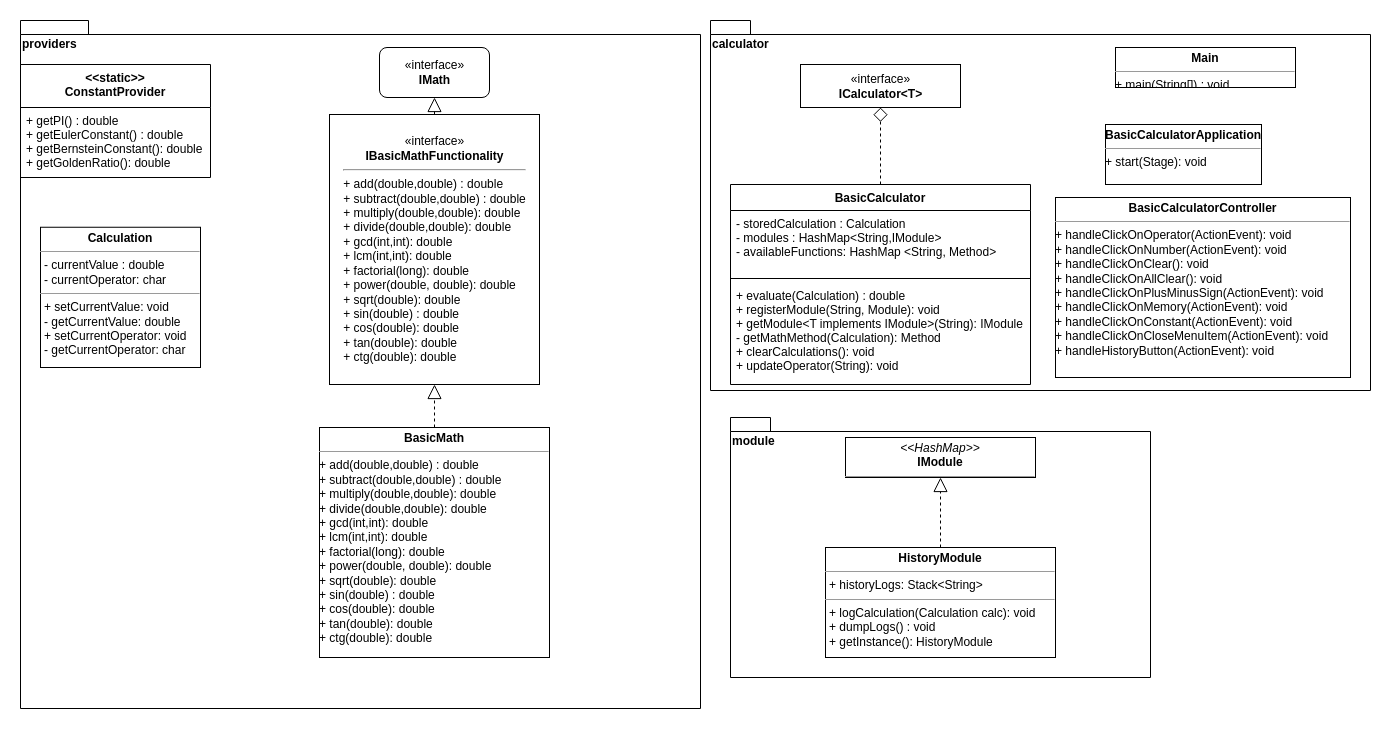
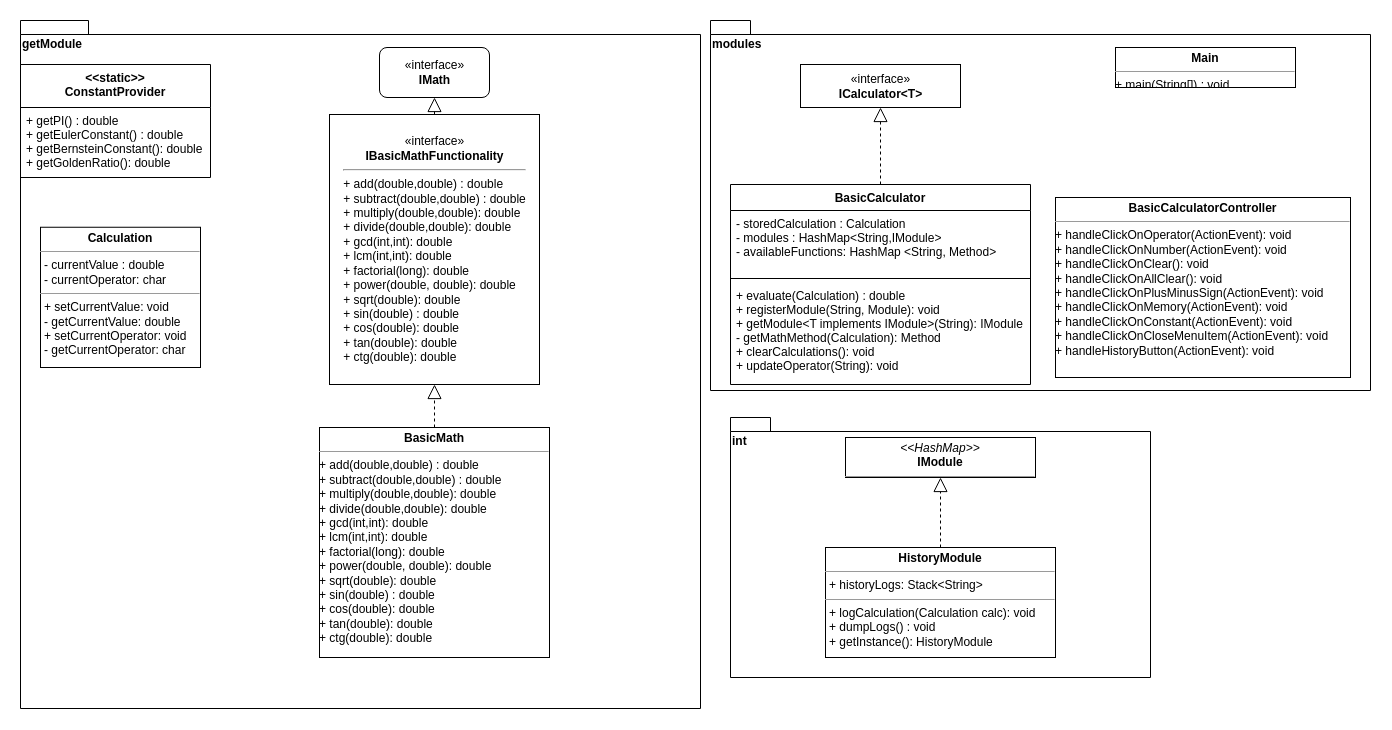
(51, 45) -> (51, 45)
(743, 45) -> (734, 45)
(881, 122) -> (881, 123)
(1184, 155) -> none
(751, 442) -> (741, 442)
